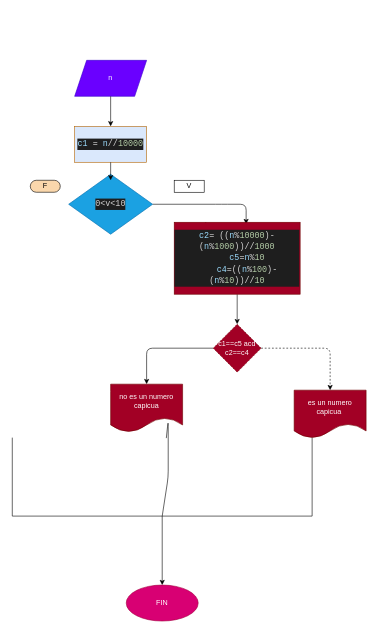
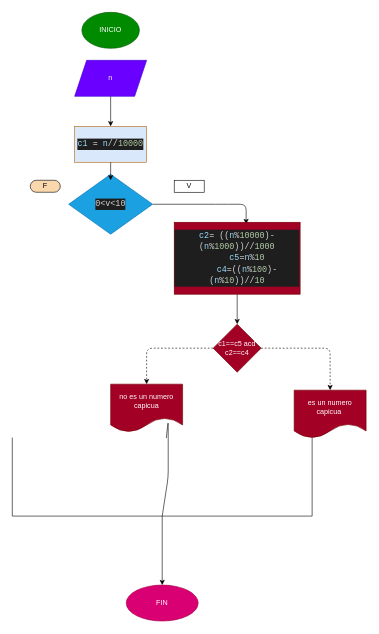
none -> (111, 30)
(166, 348) -> (166, 348)
(237, 348) -> (237, 348)
